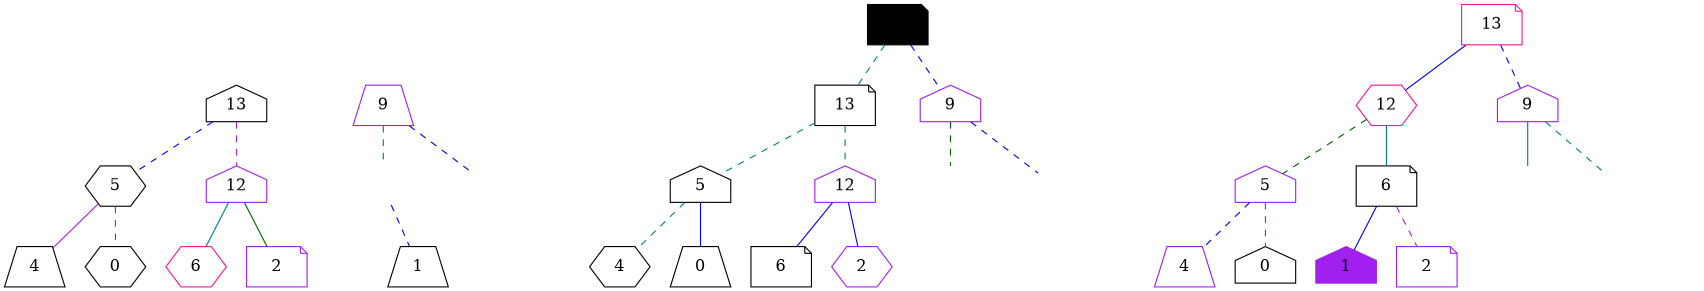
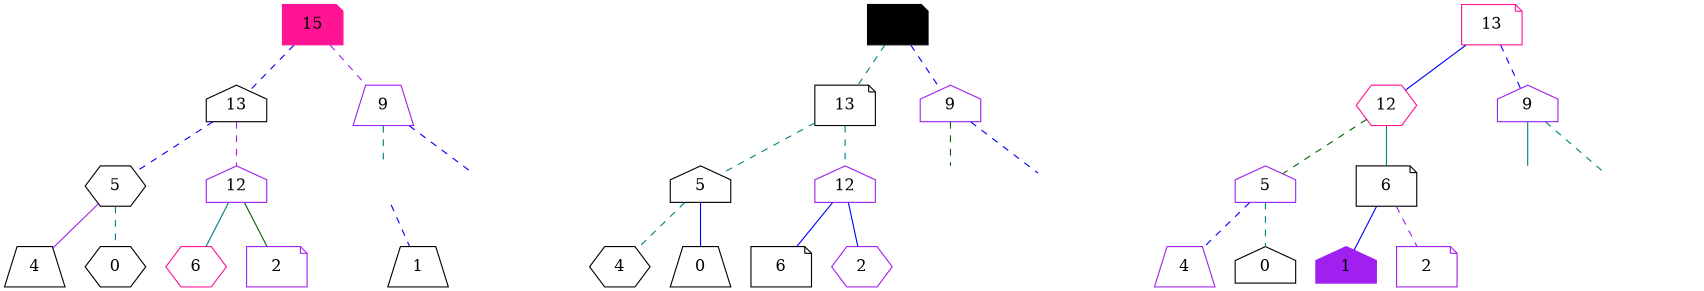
none -> (313, 25)
